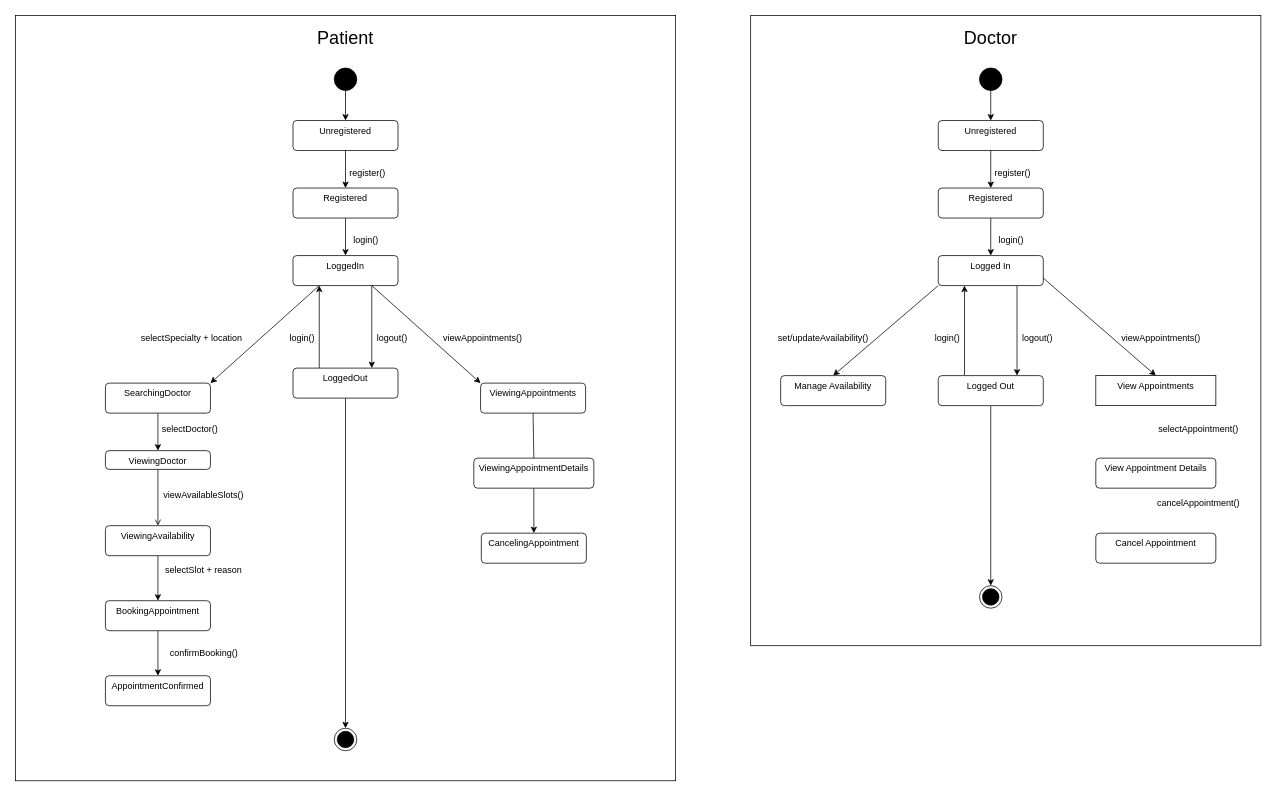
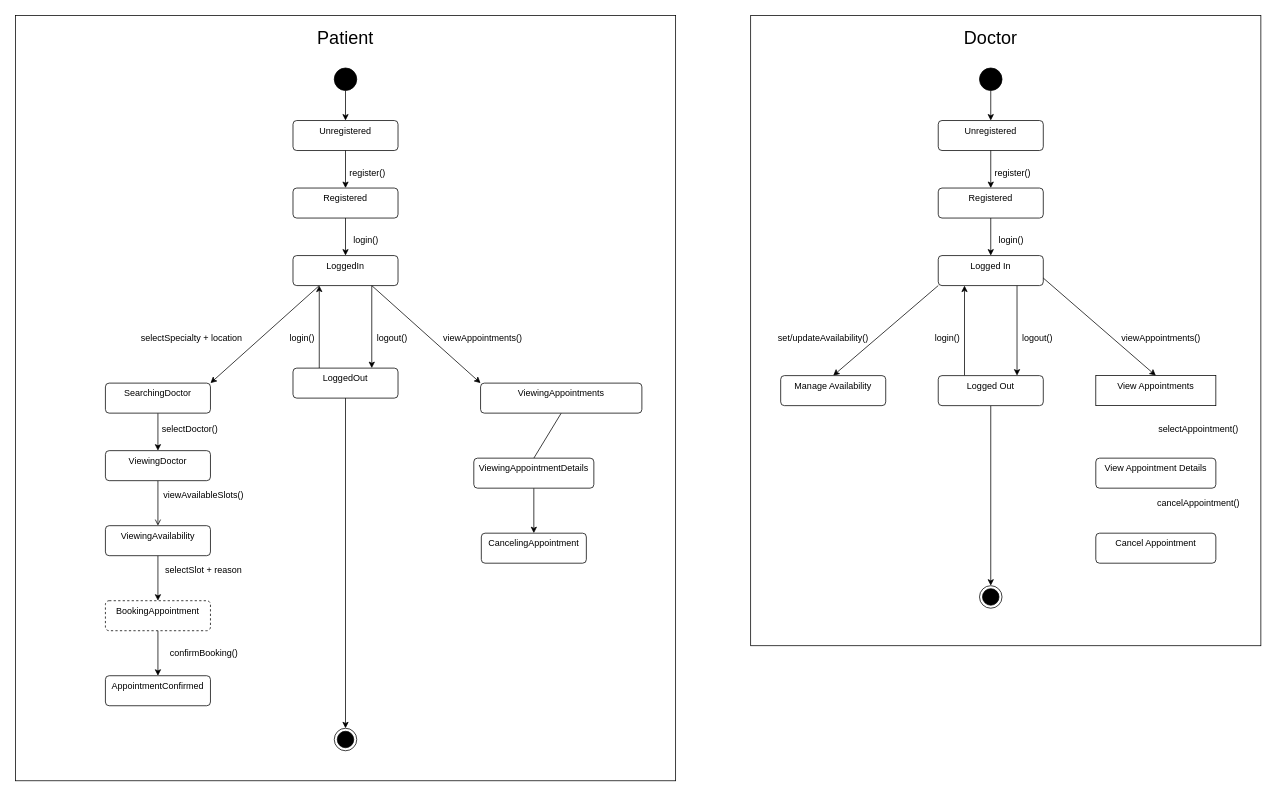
(533, 398) -> (561, 398)
(158, 460) -> (158, 465)
(158, 615) -> (158, 615)
